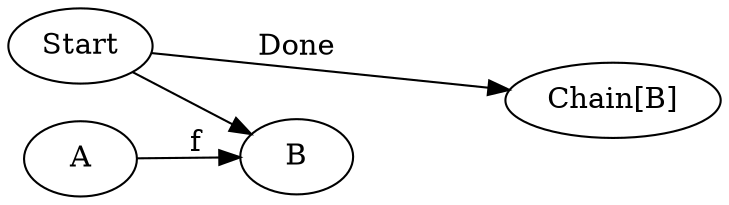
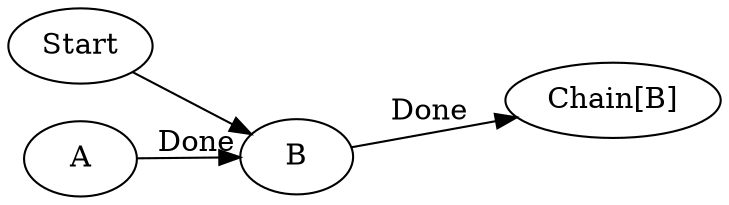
(320, 70) -> (424, 134)
(196, 143) -> (196, 143)
